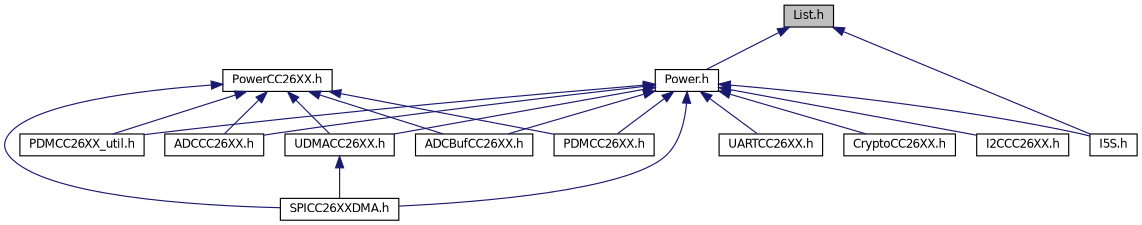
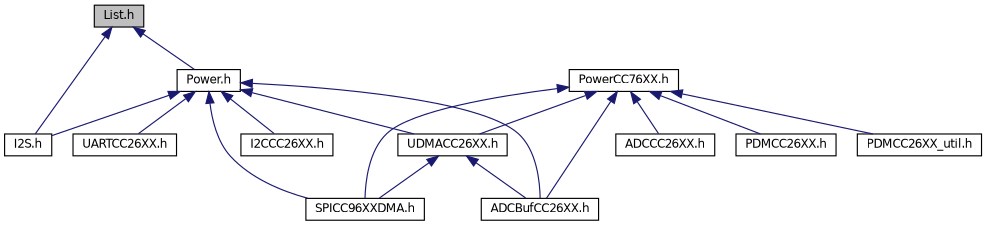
(277, 80) -> (624, 80)
(443, 103) -> none
(641, 116) -> none
(368, 120) -> none
(900, 145) -> none
(1114, 145) -> (28, 145)
none -> (501, 180)
(340, 209) -> (365, 209)
